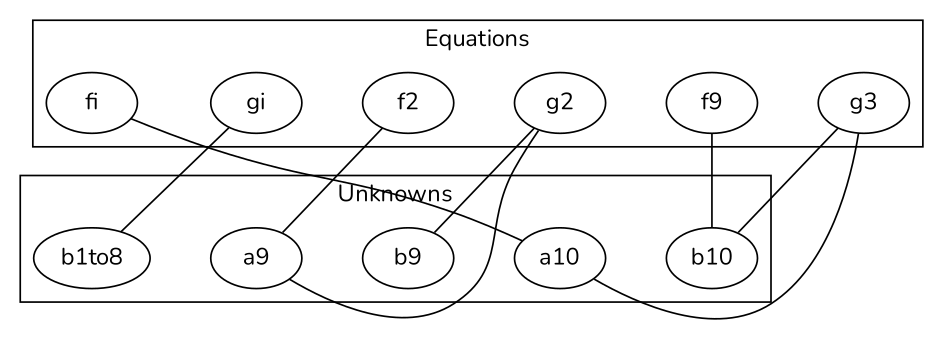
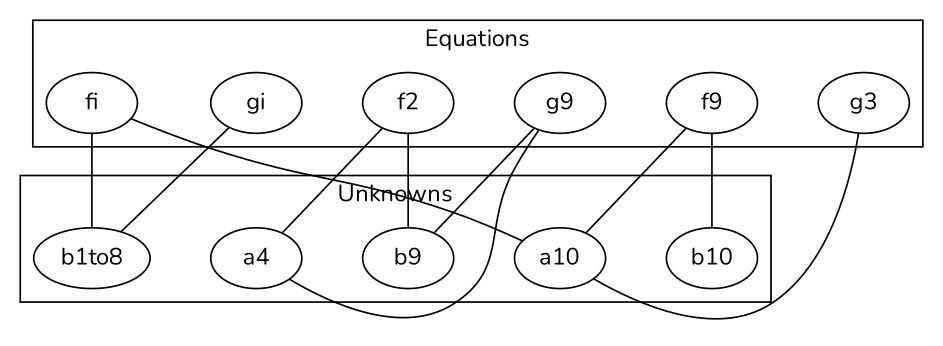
(560, 103) -> (560, 103)
(788, 180) -> none
none -> (92, 187)
none -> (408, 187)
none -> (629, 188)
(256, 258) -> (256, 258)
